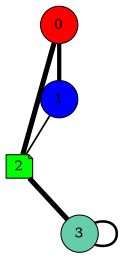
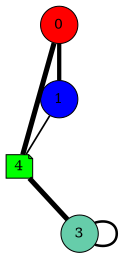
(19, 166) -> (19, 166)
